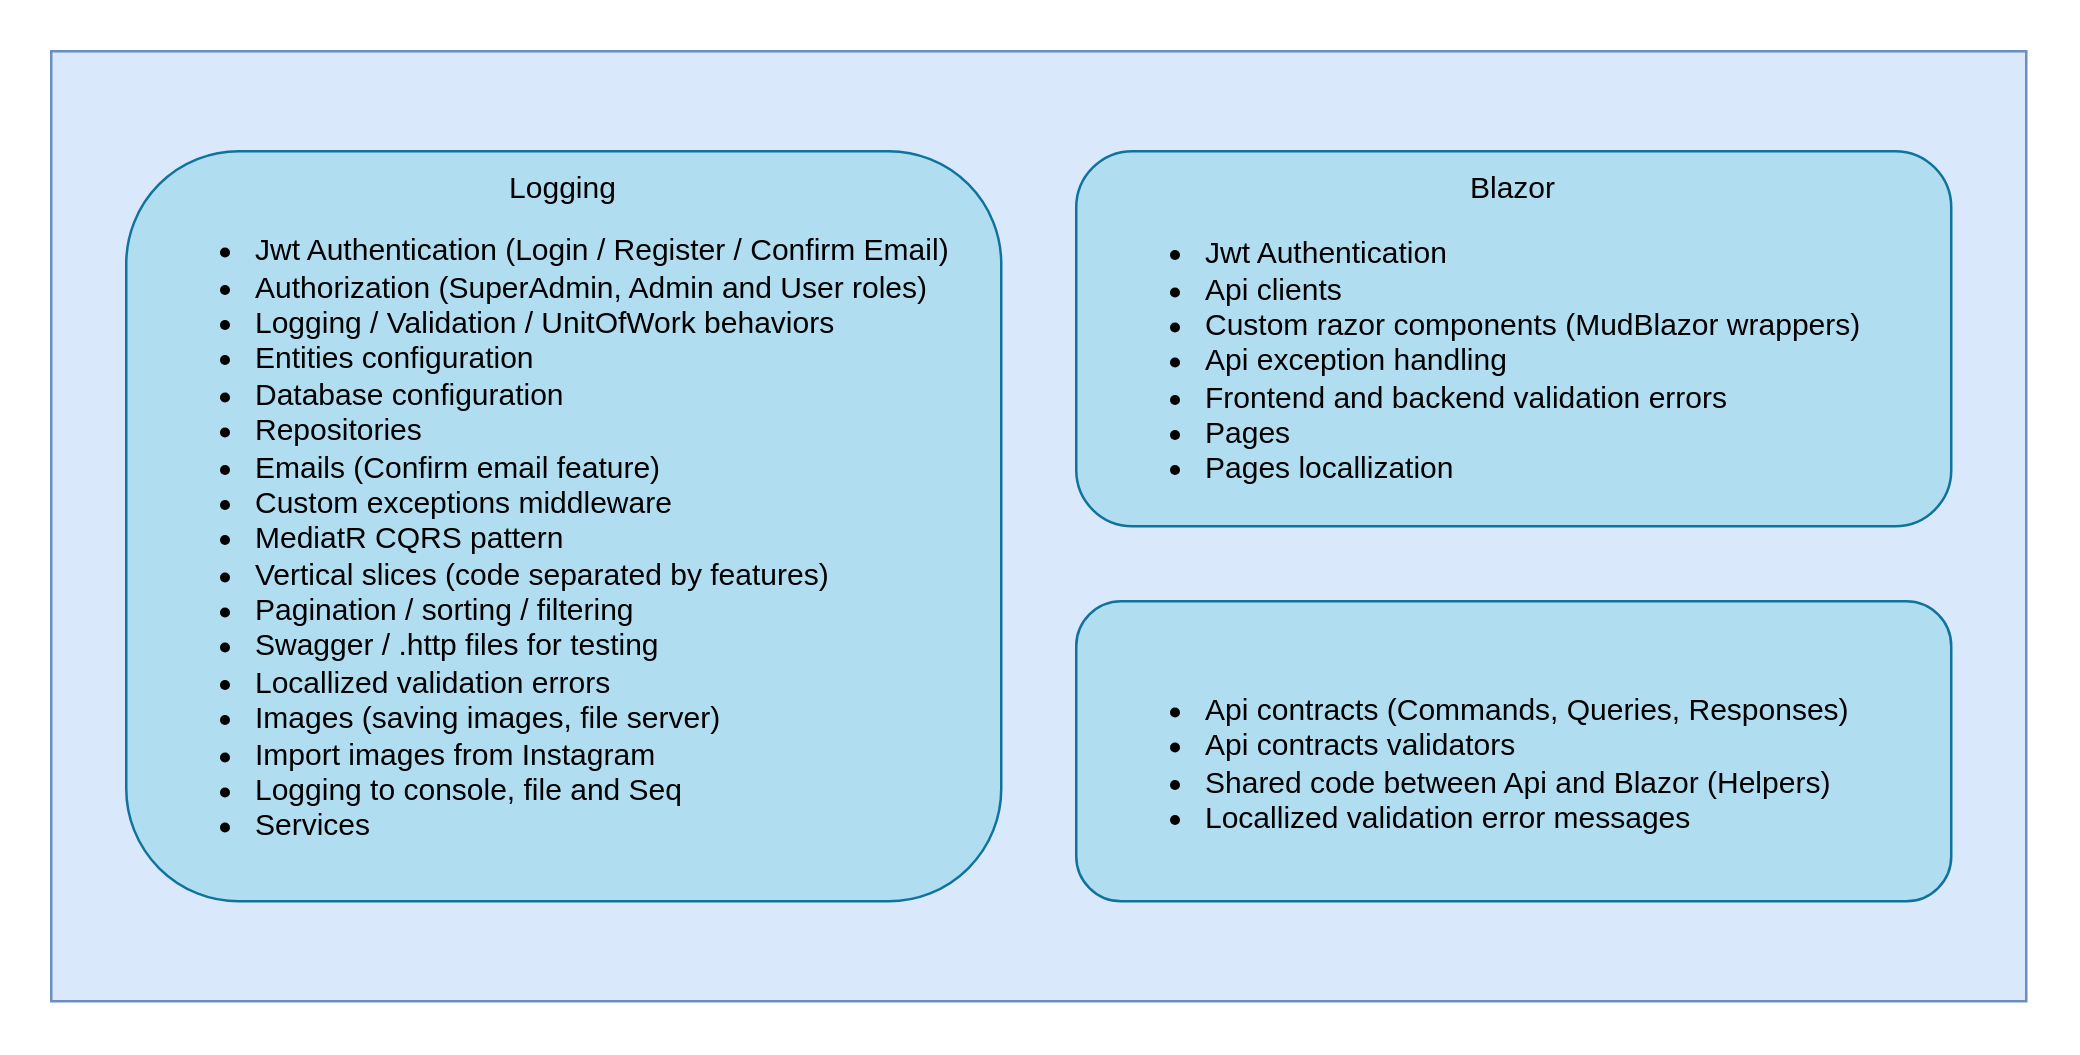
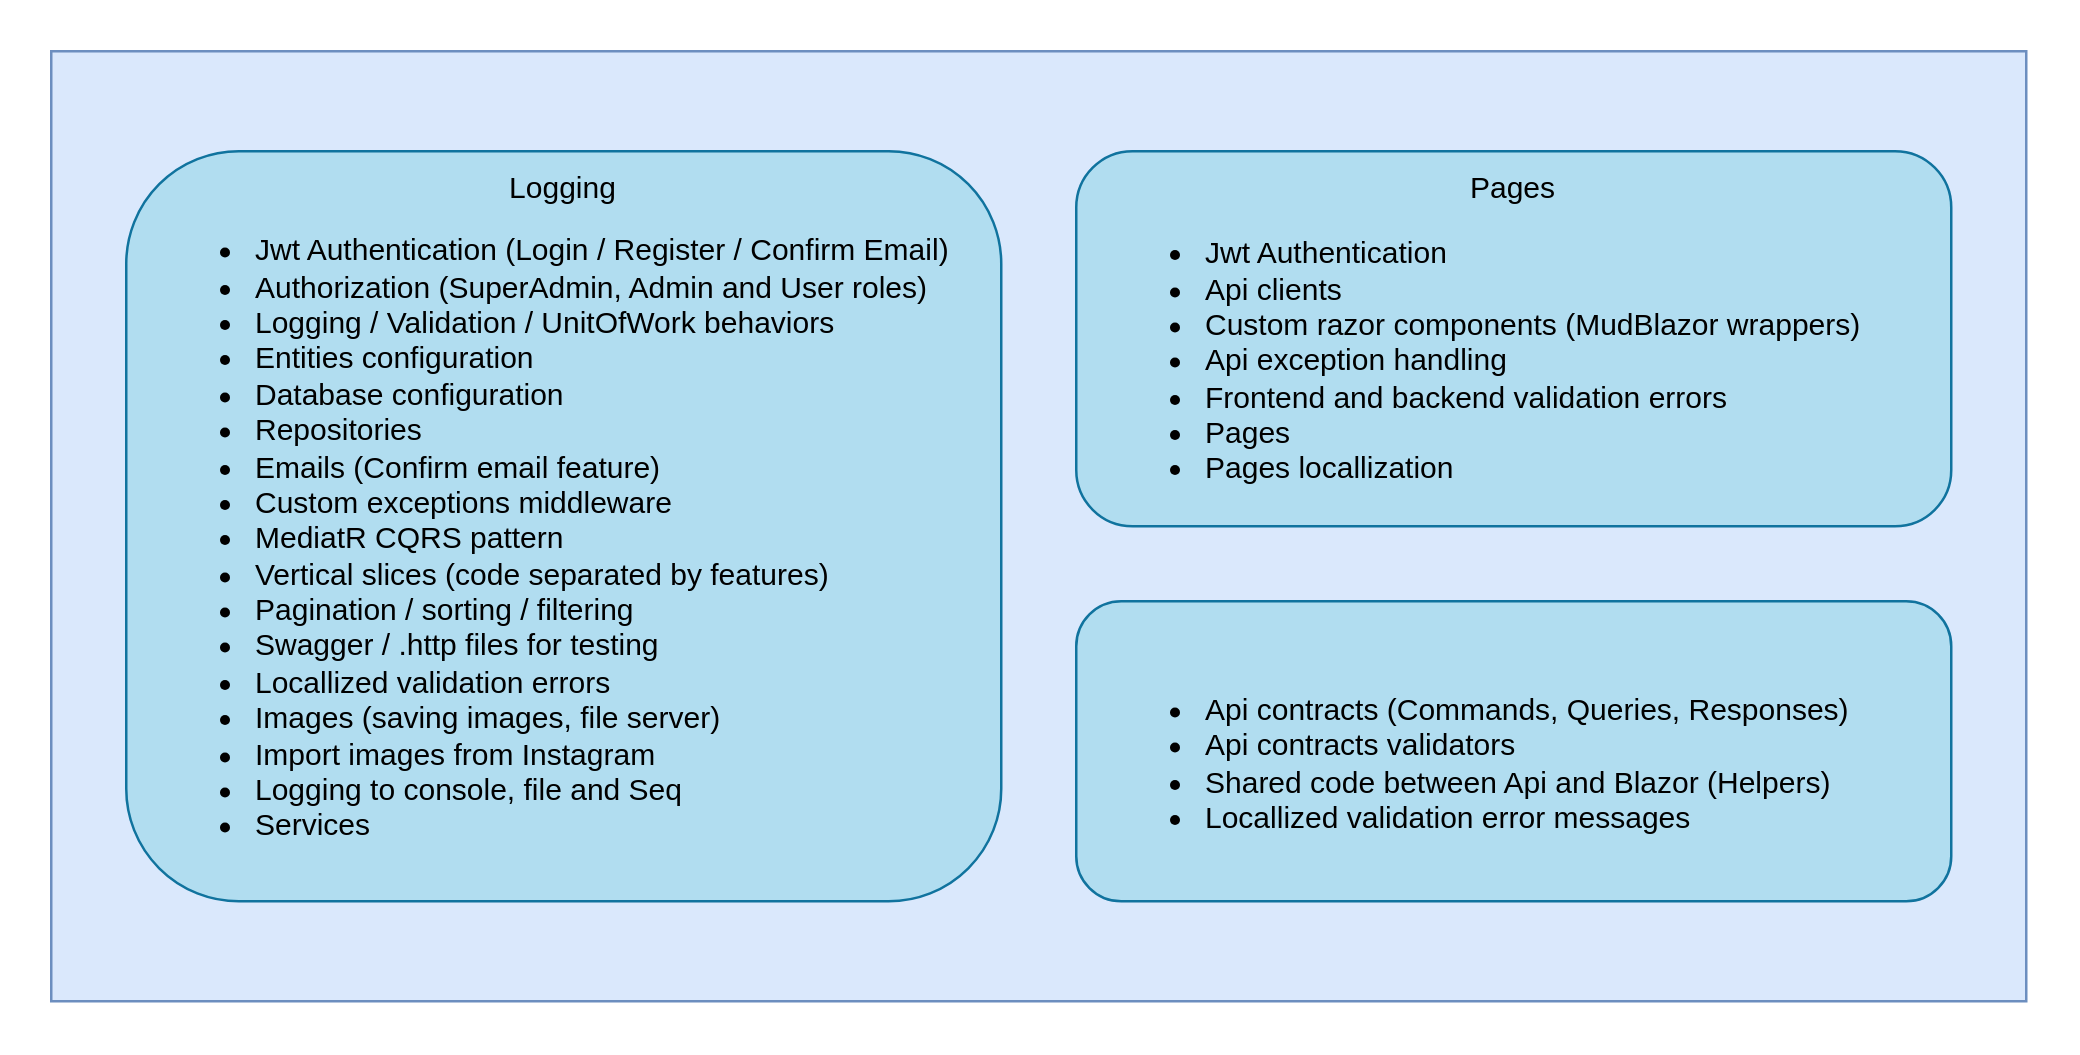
(1514, 189) -> (1514, 189)
